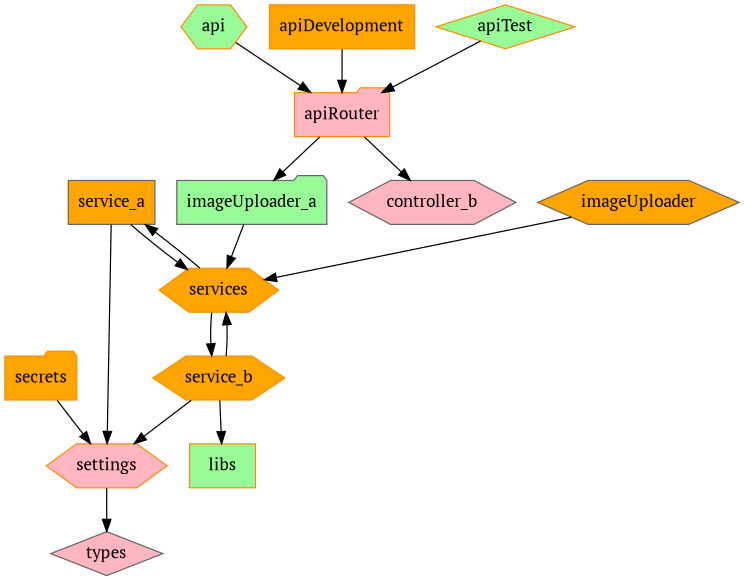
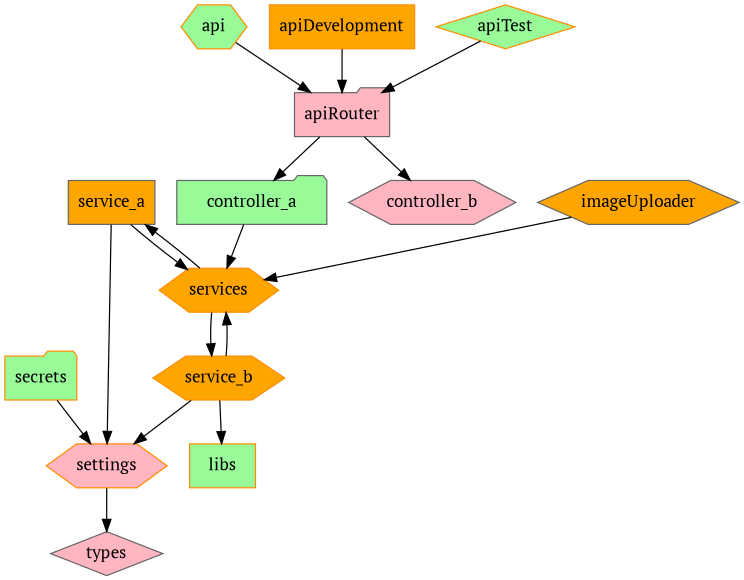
(342, 115) -> (342, 115)
(252, 202) -> (252, 202)
(41, 378) -> (41, 378)
